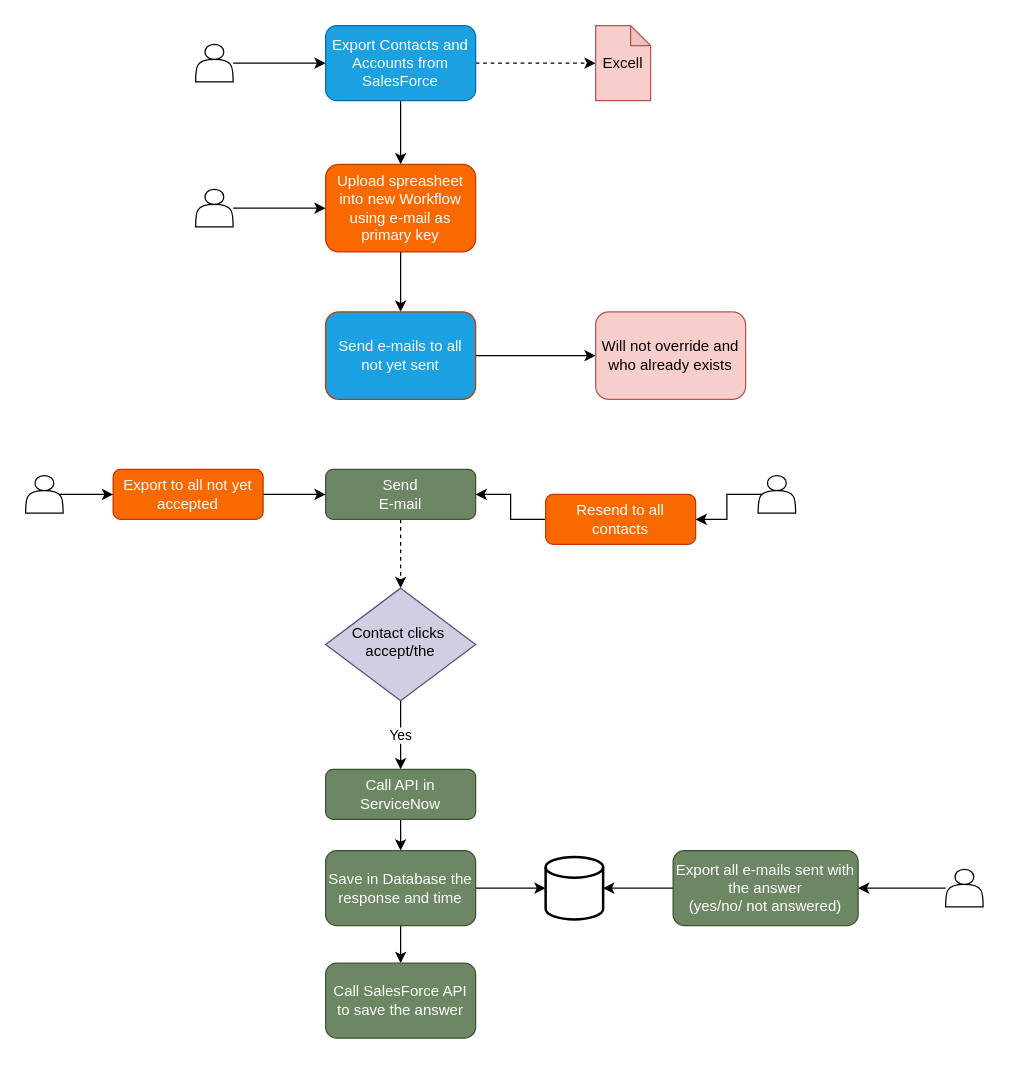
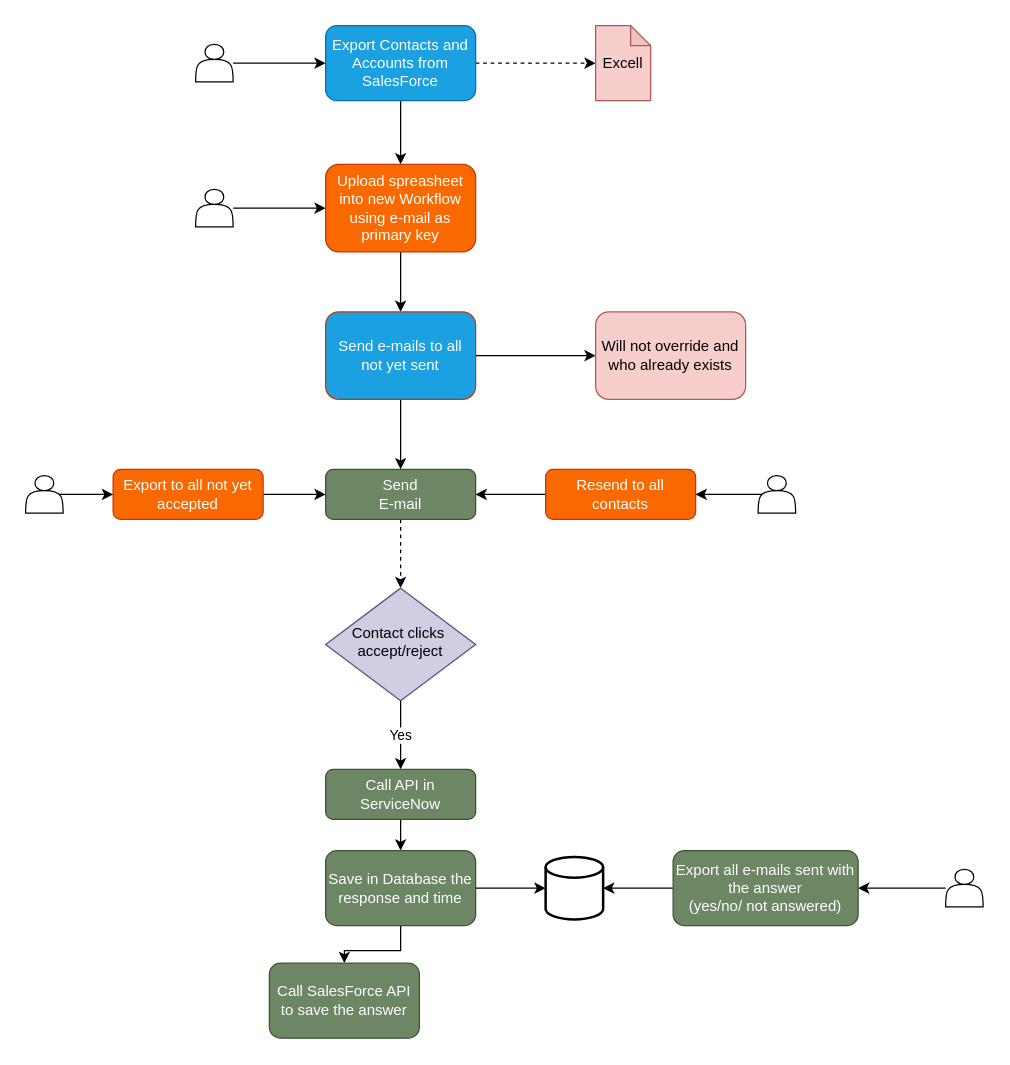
none -> (401, 430)
(621, 519) -> (621, 494)
(401, 642) -> (401, 642)
(401, 1001) -> (344, 1001)
